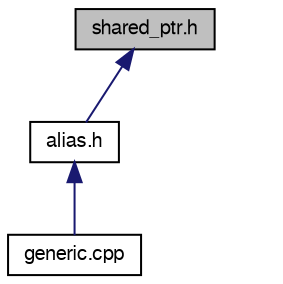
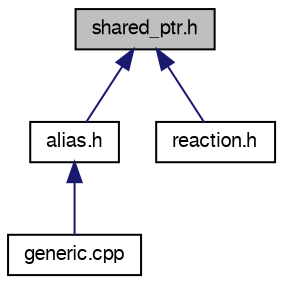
none -> (216, 142)
